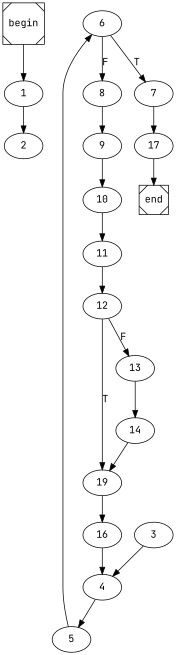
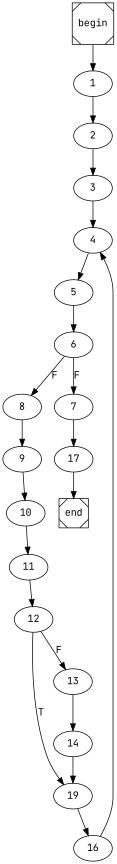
(137, 63) -> (77, 376)
none -> (93, 158)
